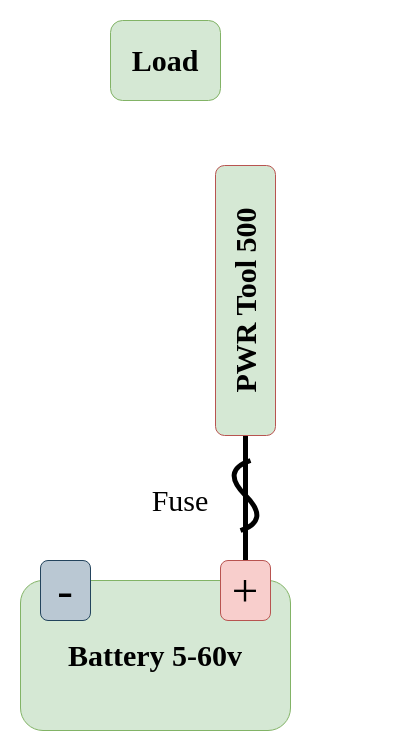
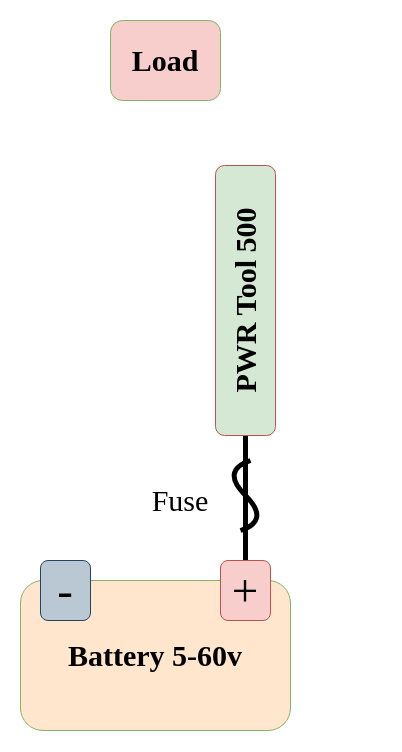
(166, 61) -> (166, 61)
(156, 656) -> (156, 656)
